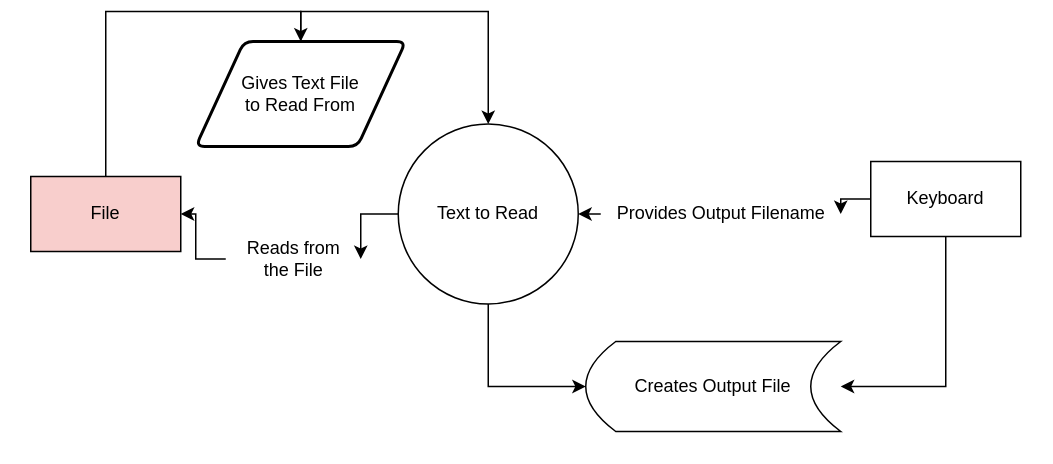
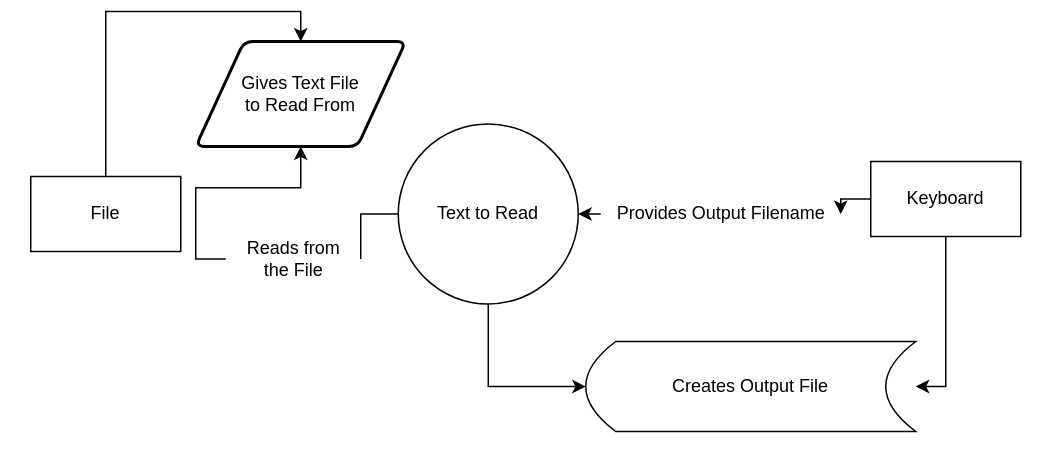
(446, 11) -> none
(106, 214) -> (106, 214)
(195, 214) -> (250, 188)
(361, 247) -> (361, 252)
(713, 386) -> (751, 386)
